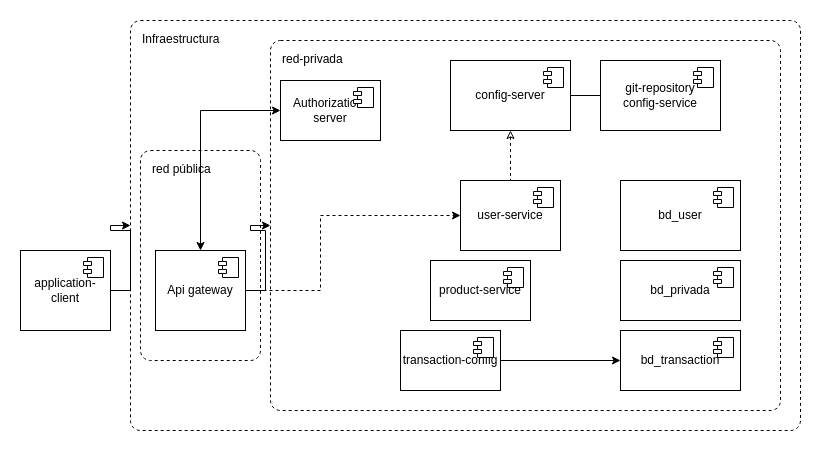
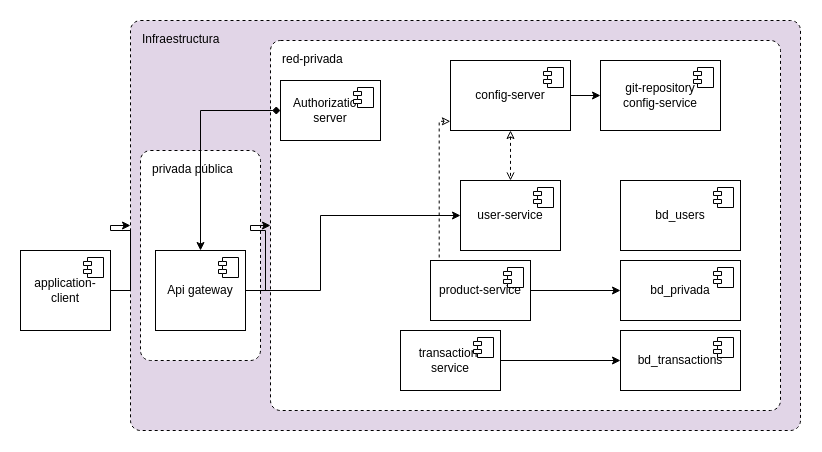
(193, 40) -> (193, 40)
(594, 96) -> (592, 96)
(272, 111) -> (272, 111)
(185, 170) -> (197, 170)
(511, 176) -> (511, 175)
none -> (439, 188)
(323, 216) -> (323, 216)
(681, 216) -> (681, 216)
none -> (572, 291)
(451, 361) -> (451, 361)
(681, 361) -> (681, 361)
